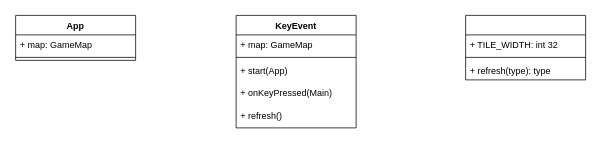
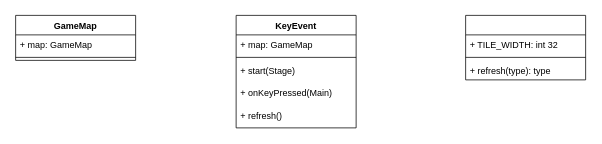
(75, 26) -> (75, 26)
(269, 71) -> (274, 71)
